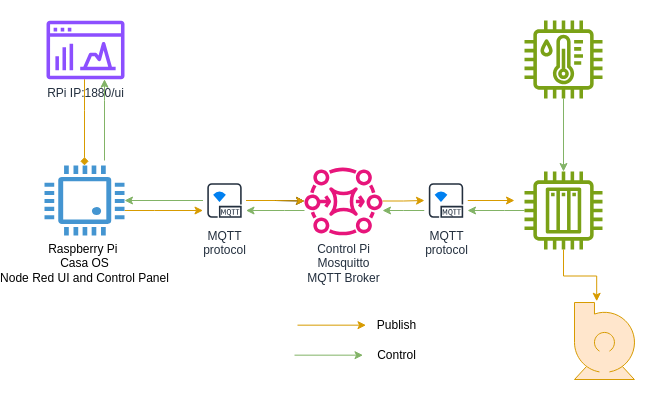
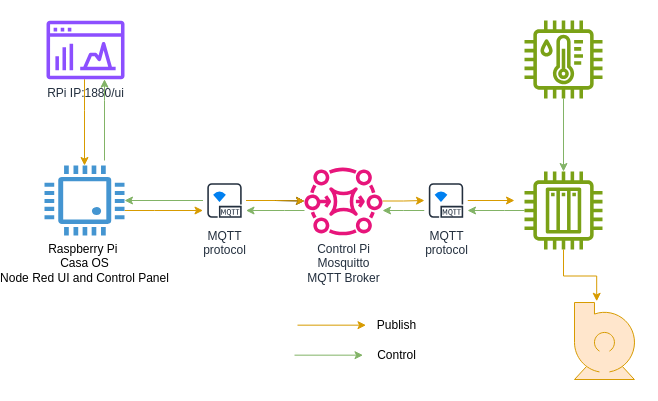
(85, 157) -> (85, 157)
